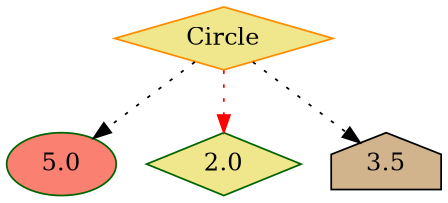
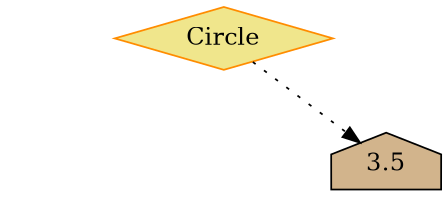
(61, 164) -> none
(224, 164) -> none
